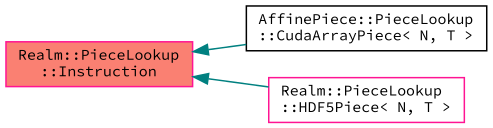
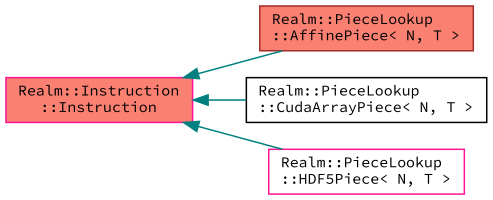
none -> (367, 28)
(367, 28) -> (367, 100)
(99, 64) -> (99, 100)
